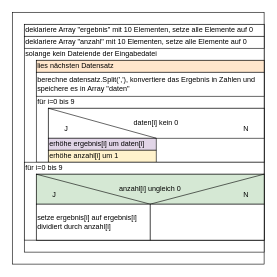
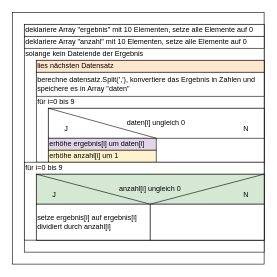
(96, 54) -> (89, 54)
(156, 123) -> (156, 123)
